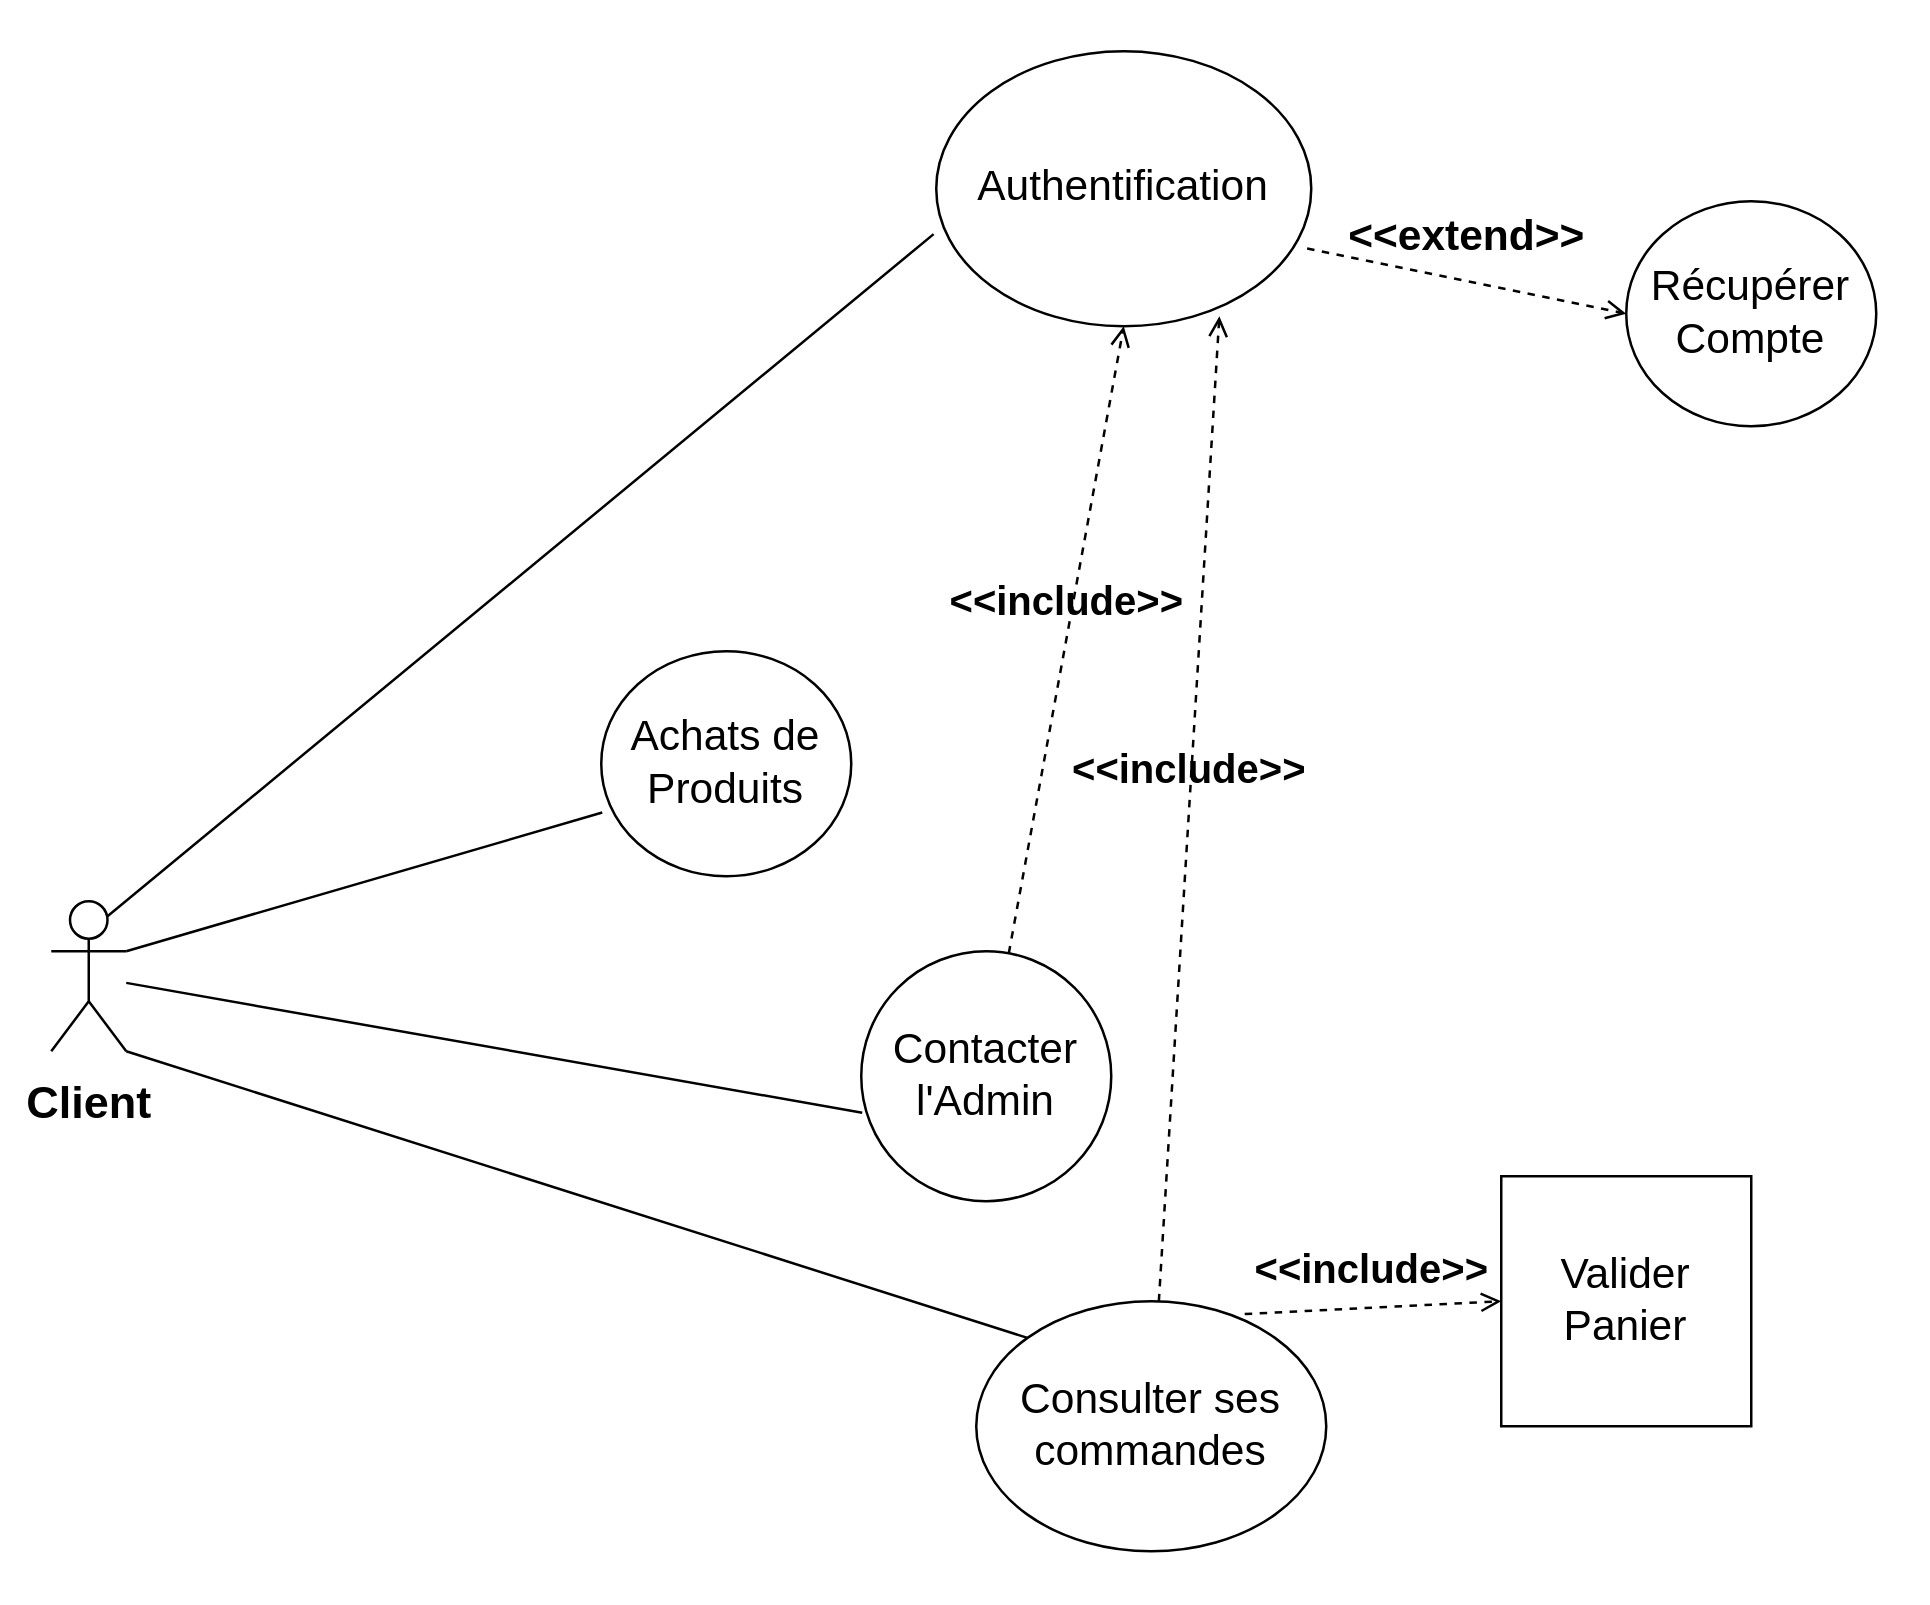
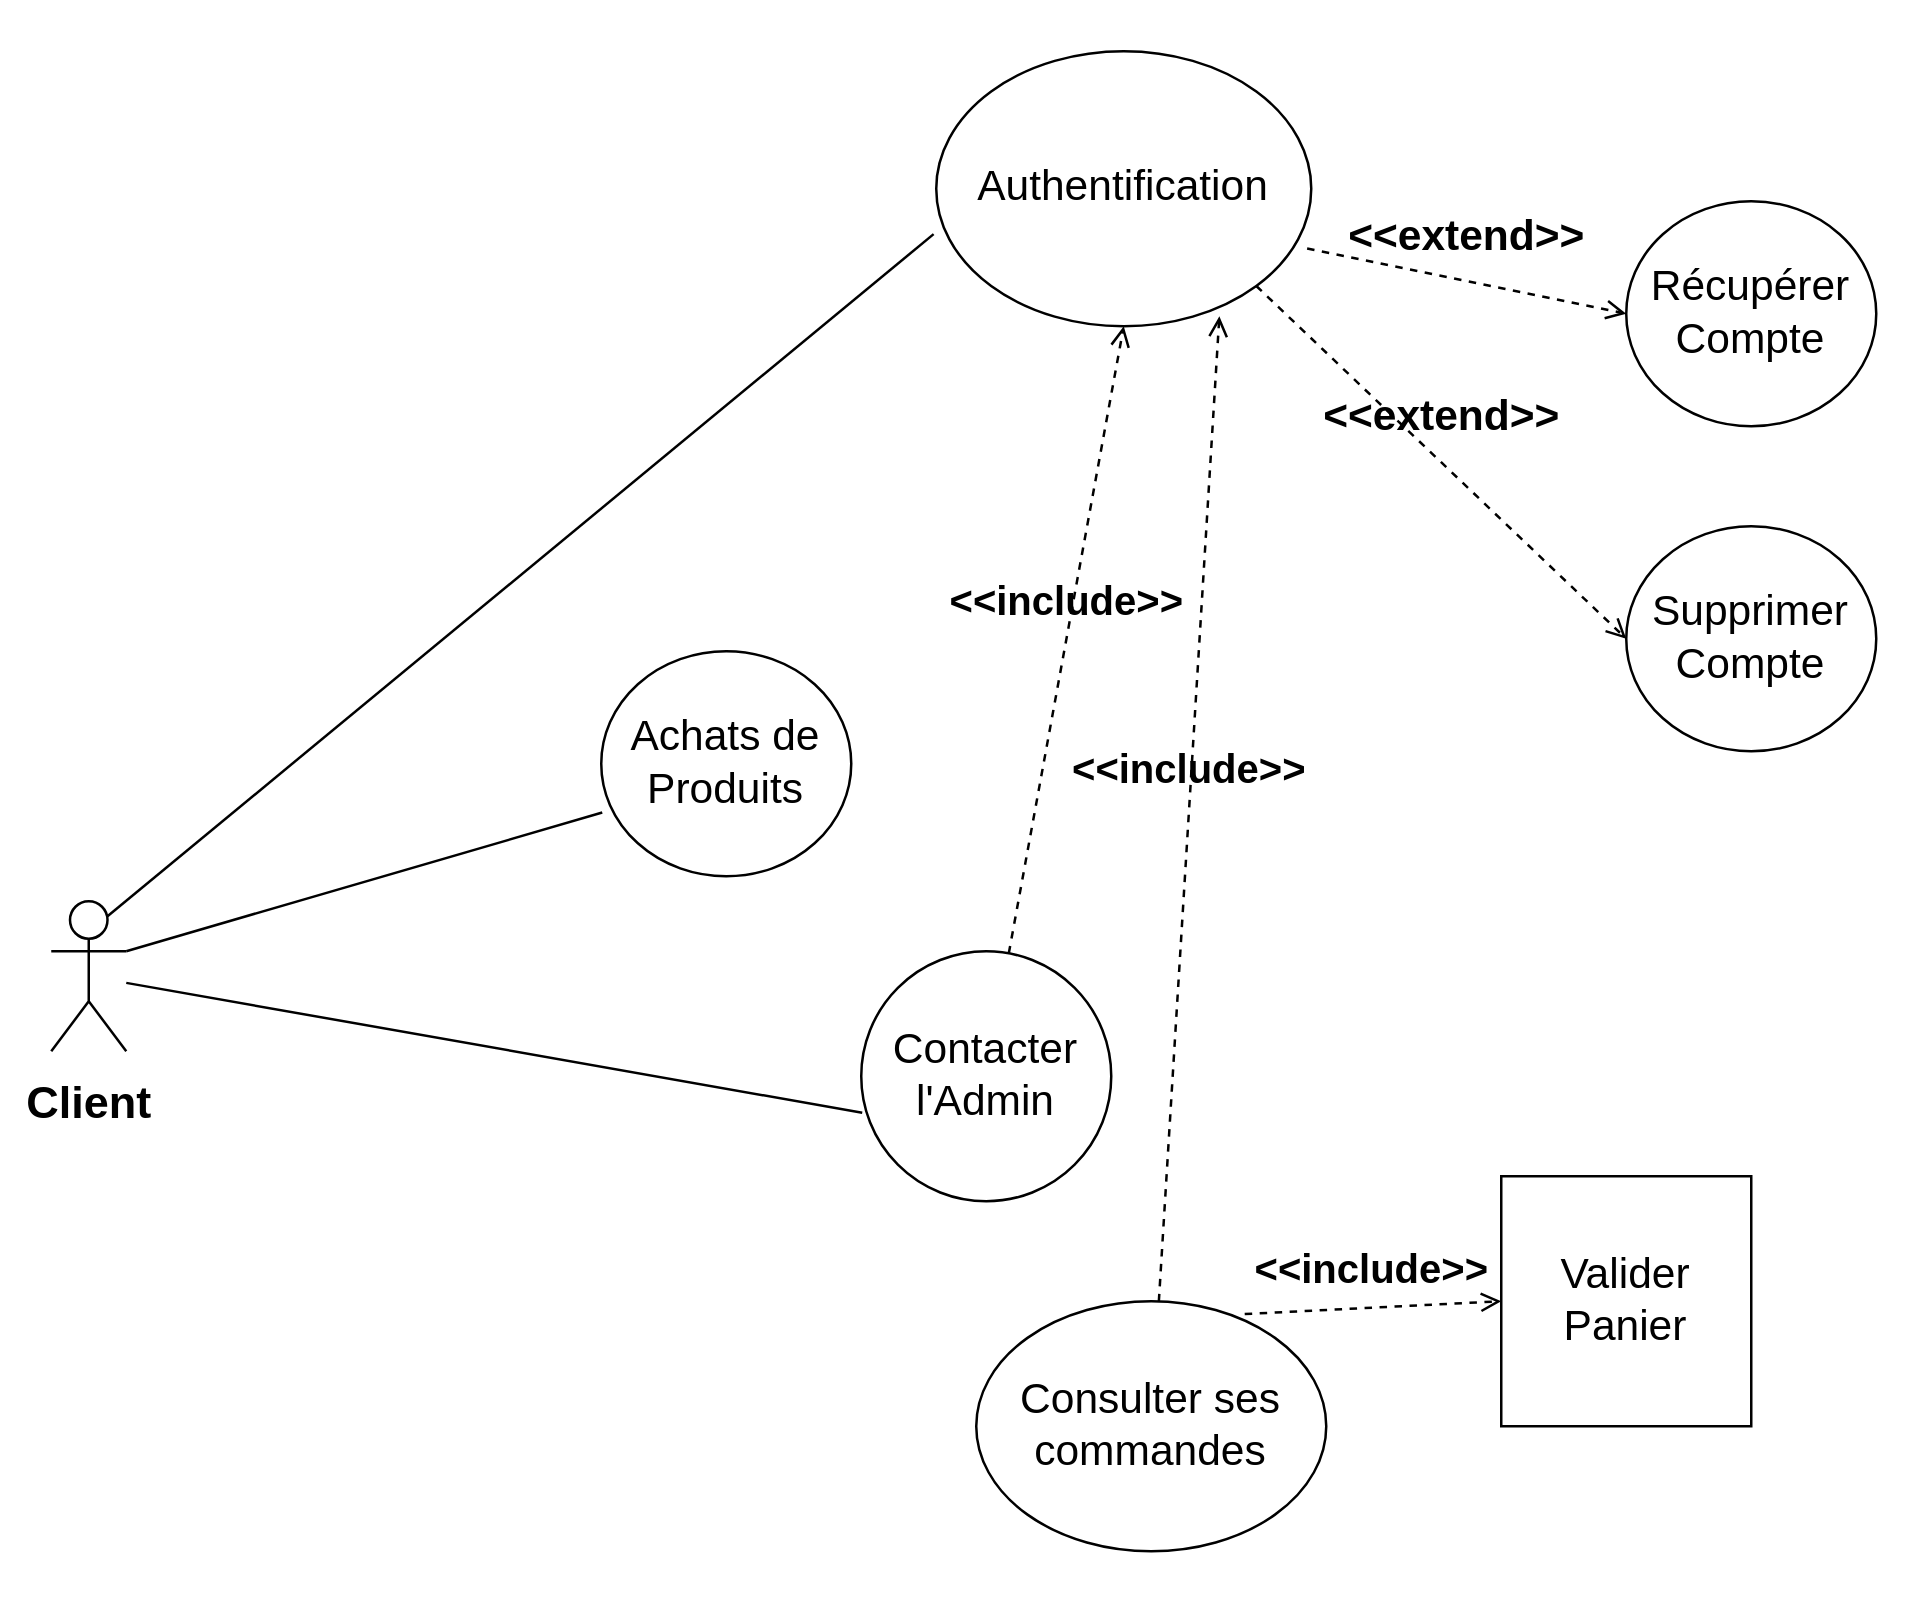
none -> (1439, 460)
none -> (1751, 639)
(577, 1195) -> none
